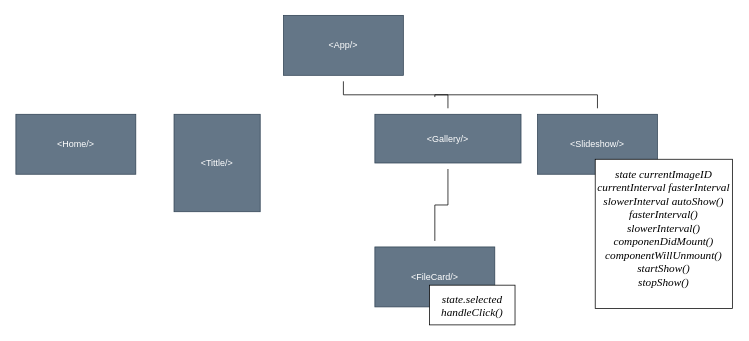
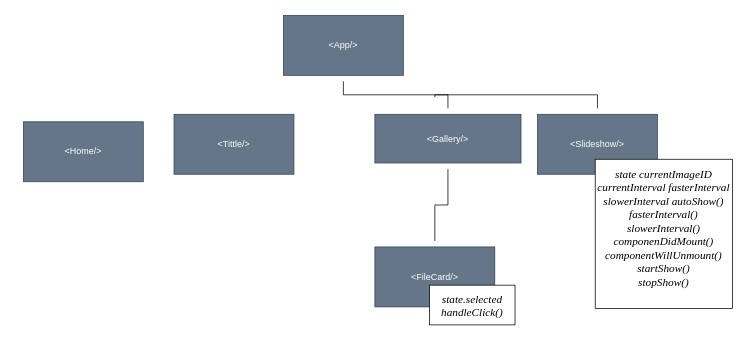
(75, 144) -> (83, 152)
(217, 163) -> (234, 144)
